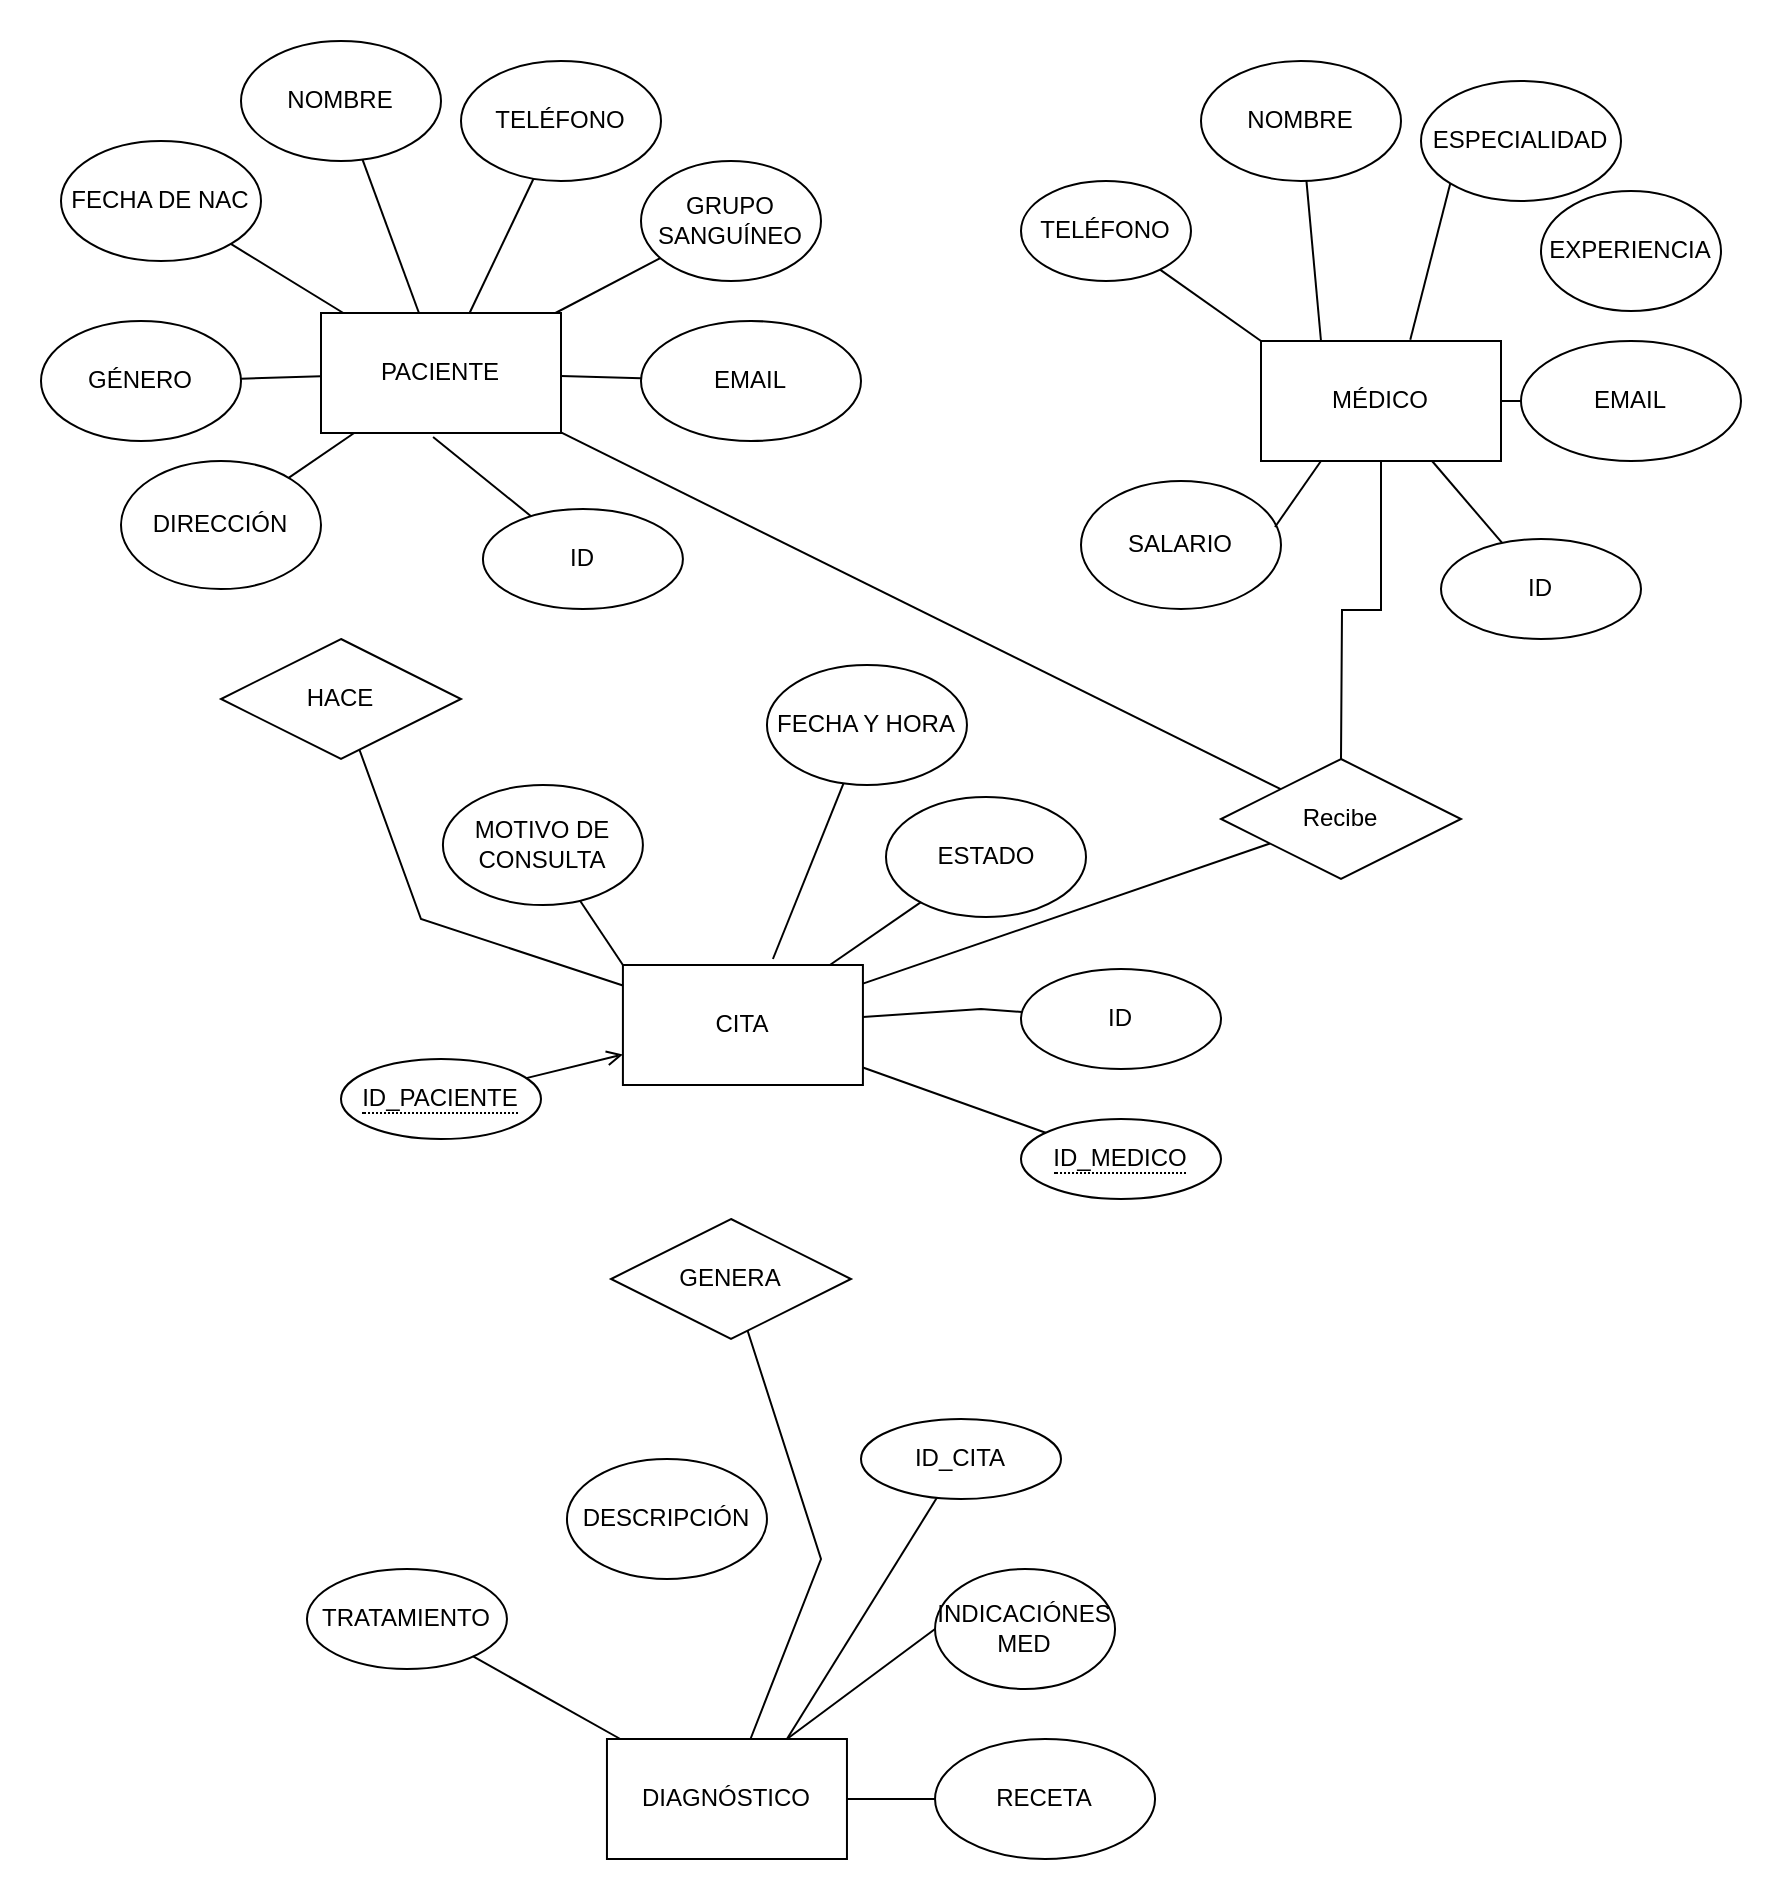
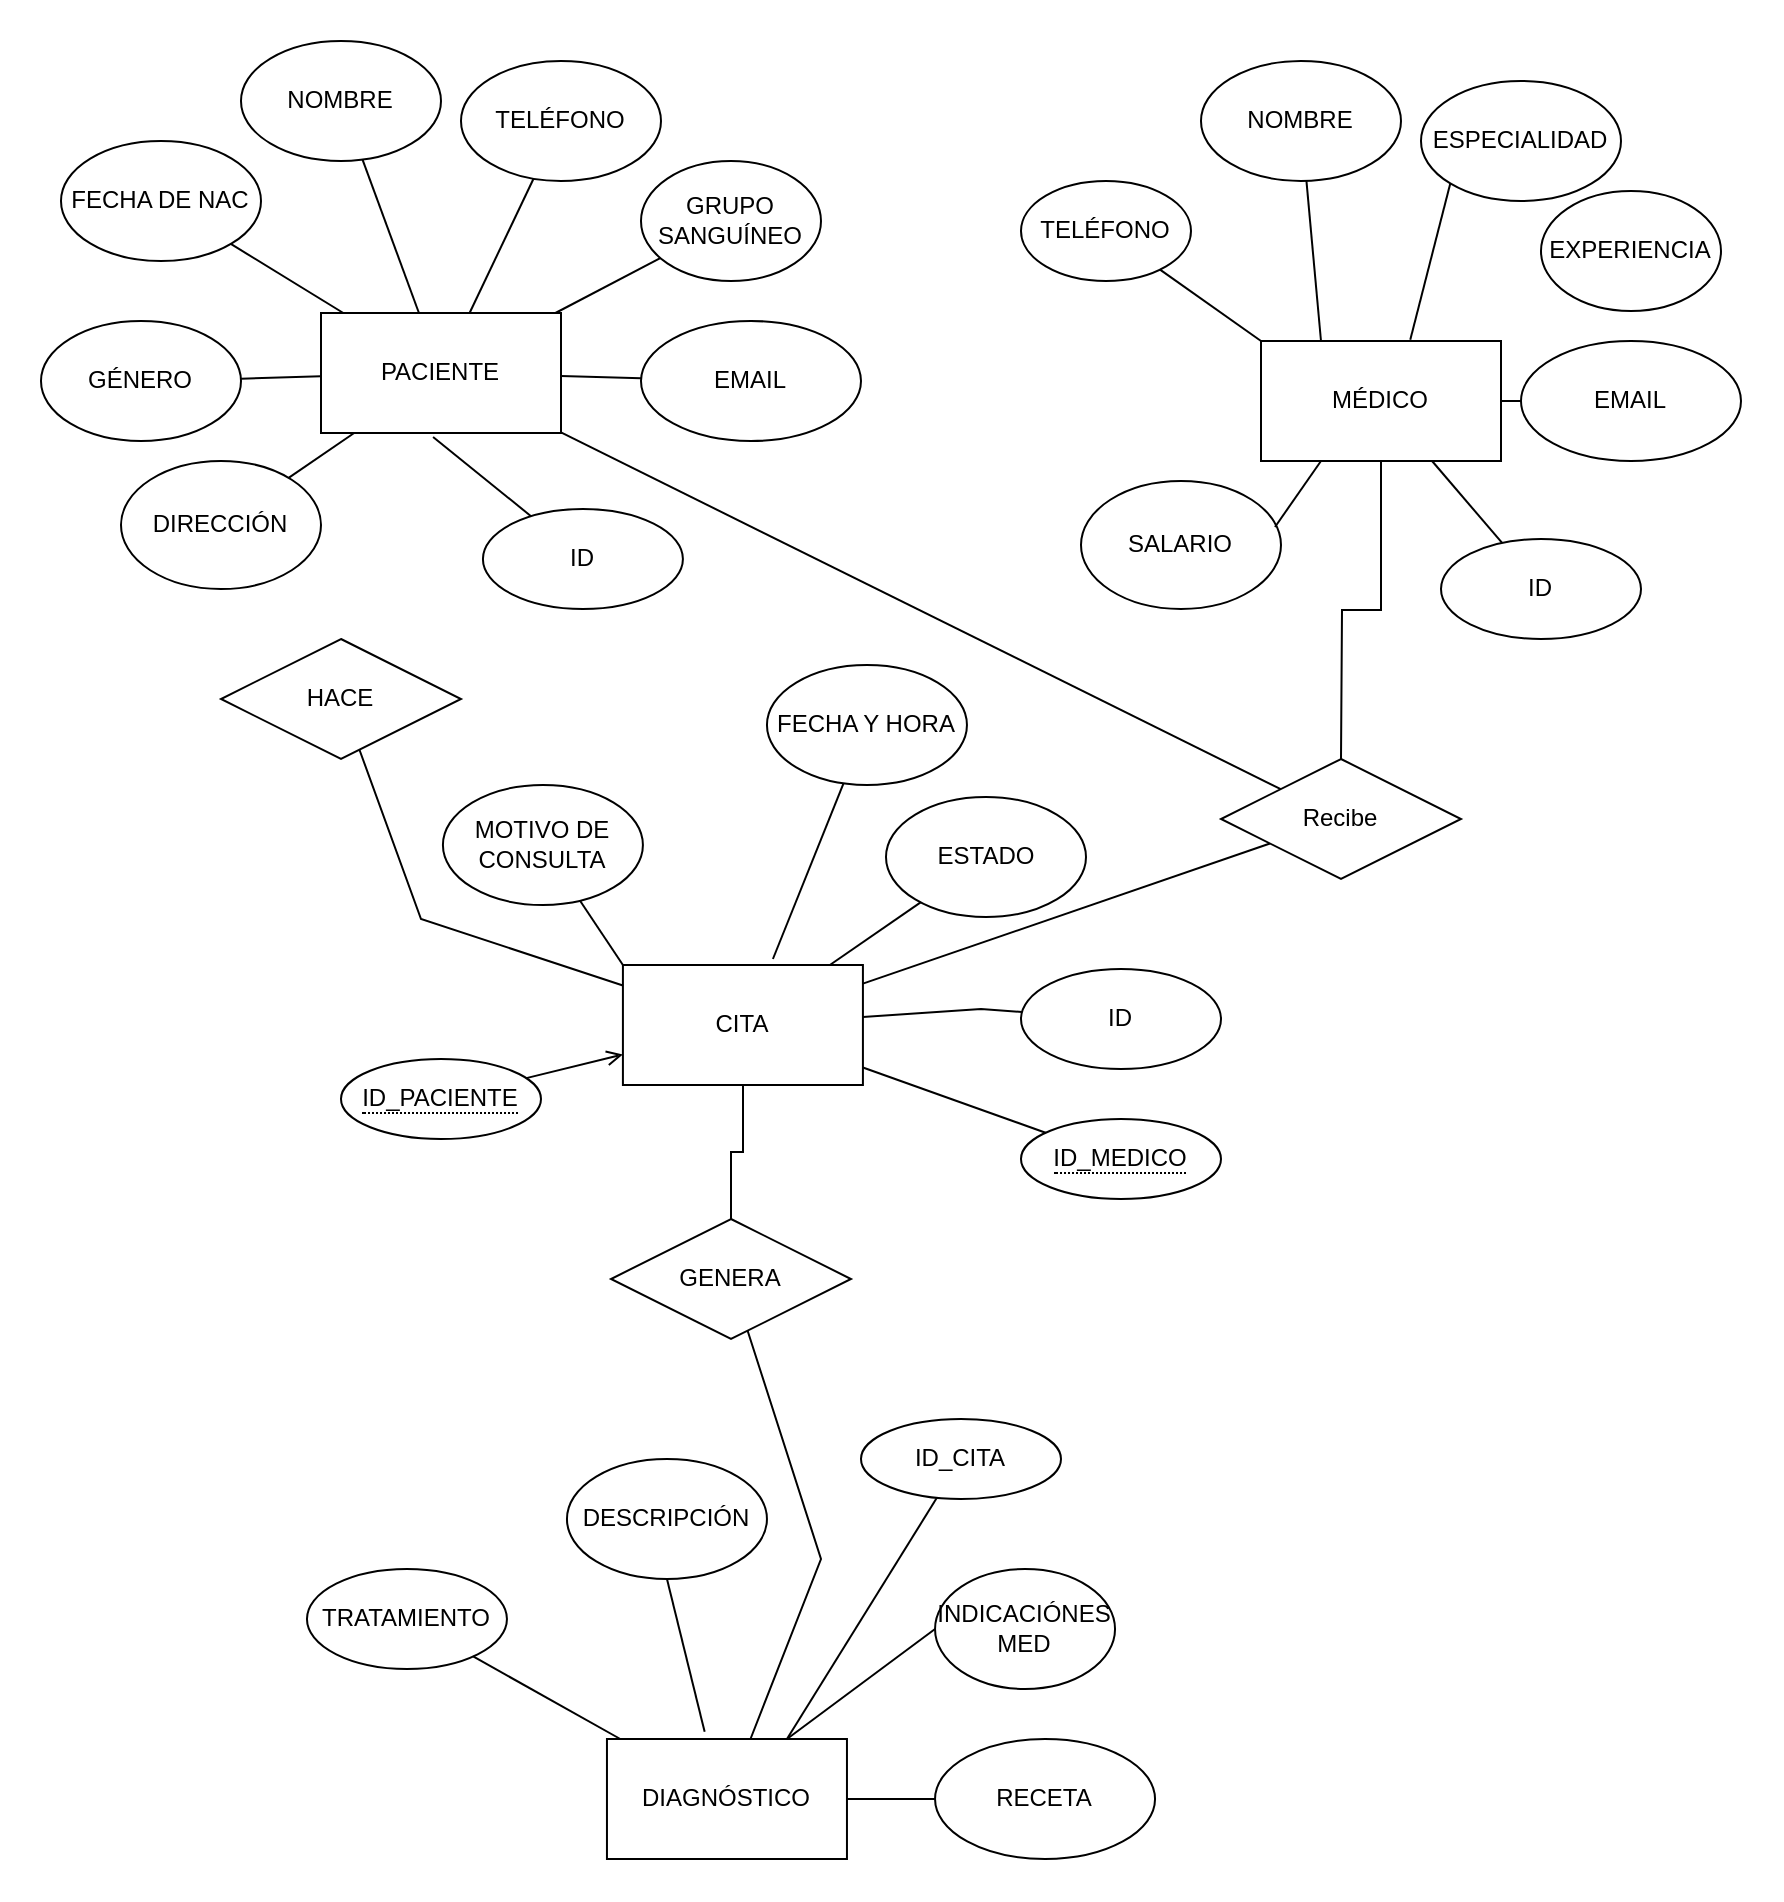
none -> (737, 1152)
none -> (686, 1656)
